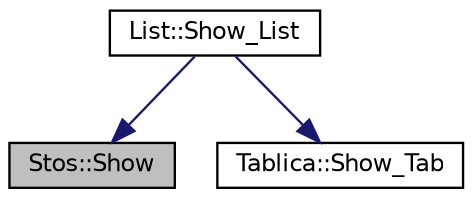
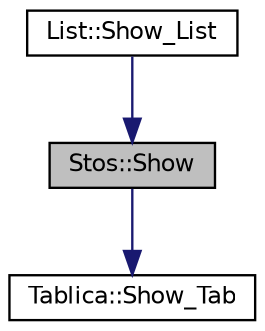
(269, 91) -> (132, 220)
